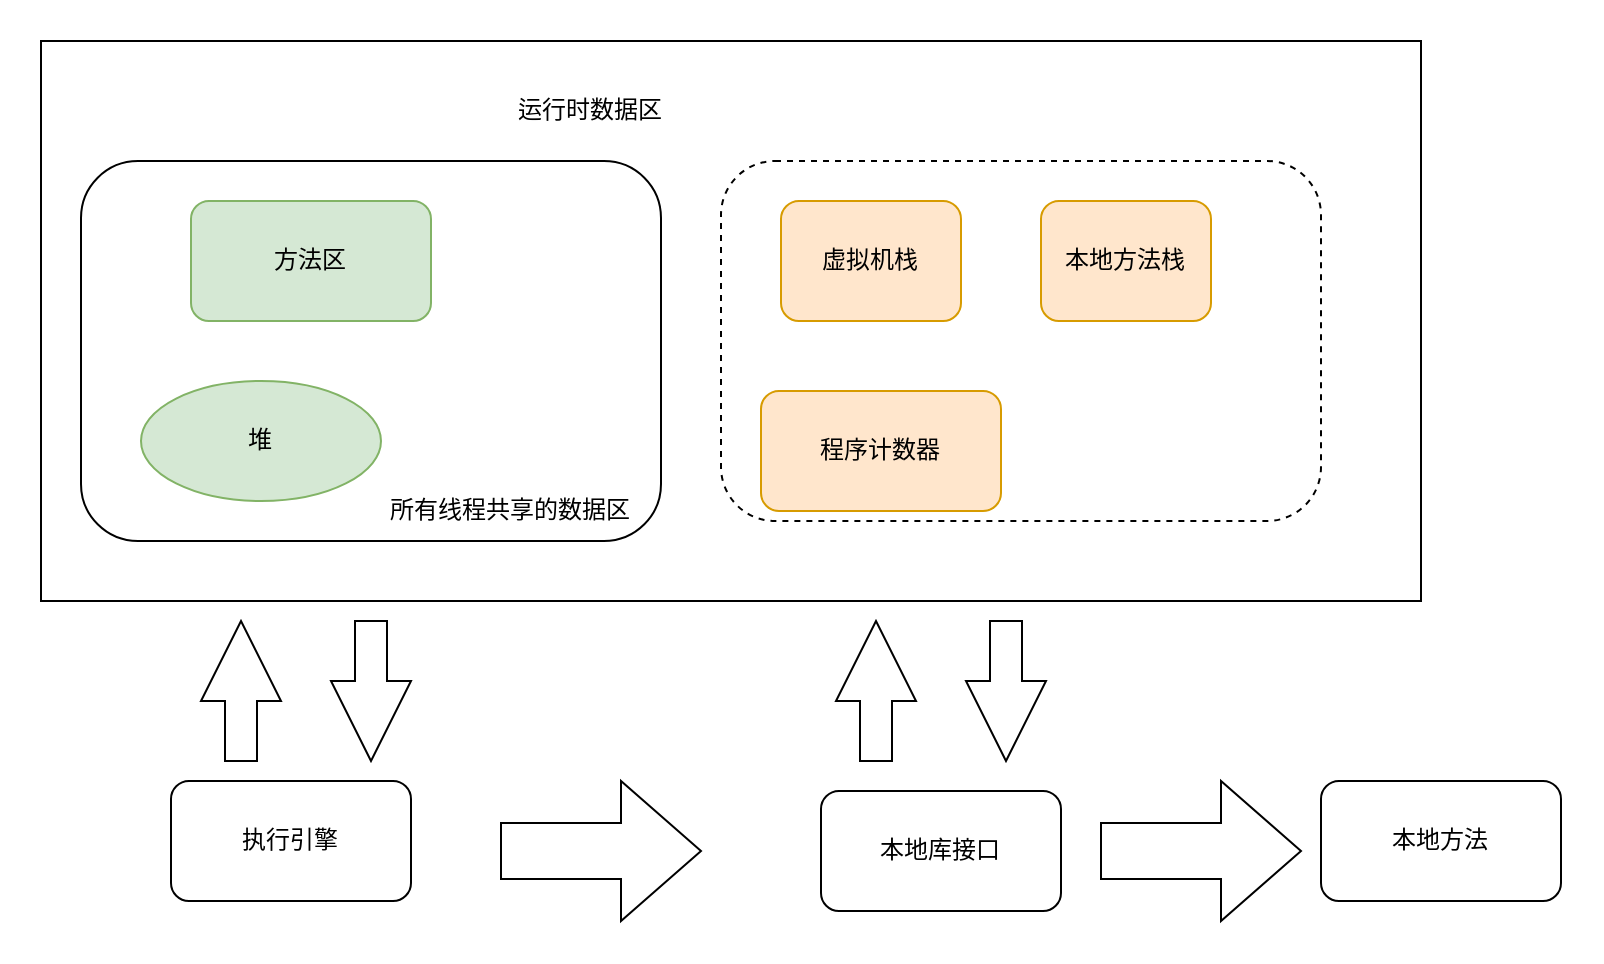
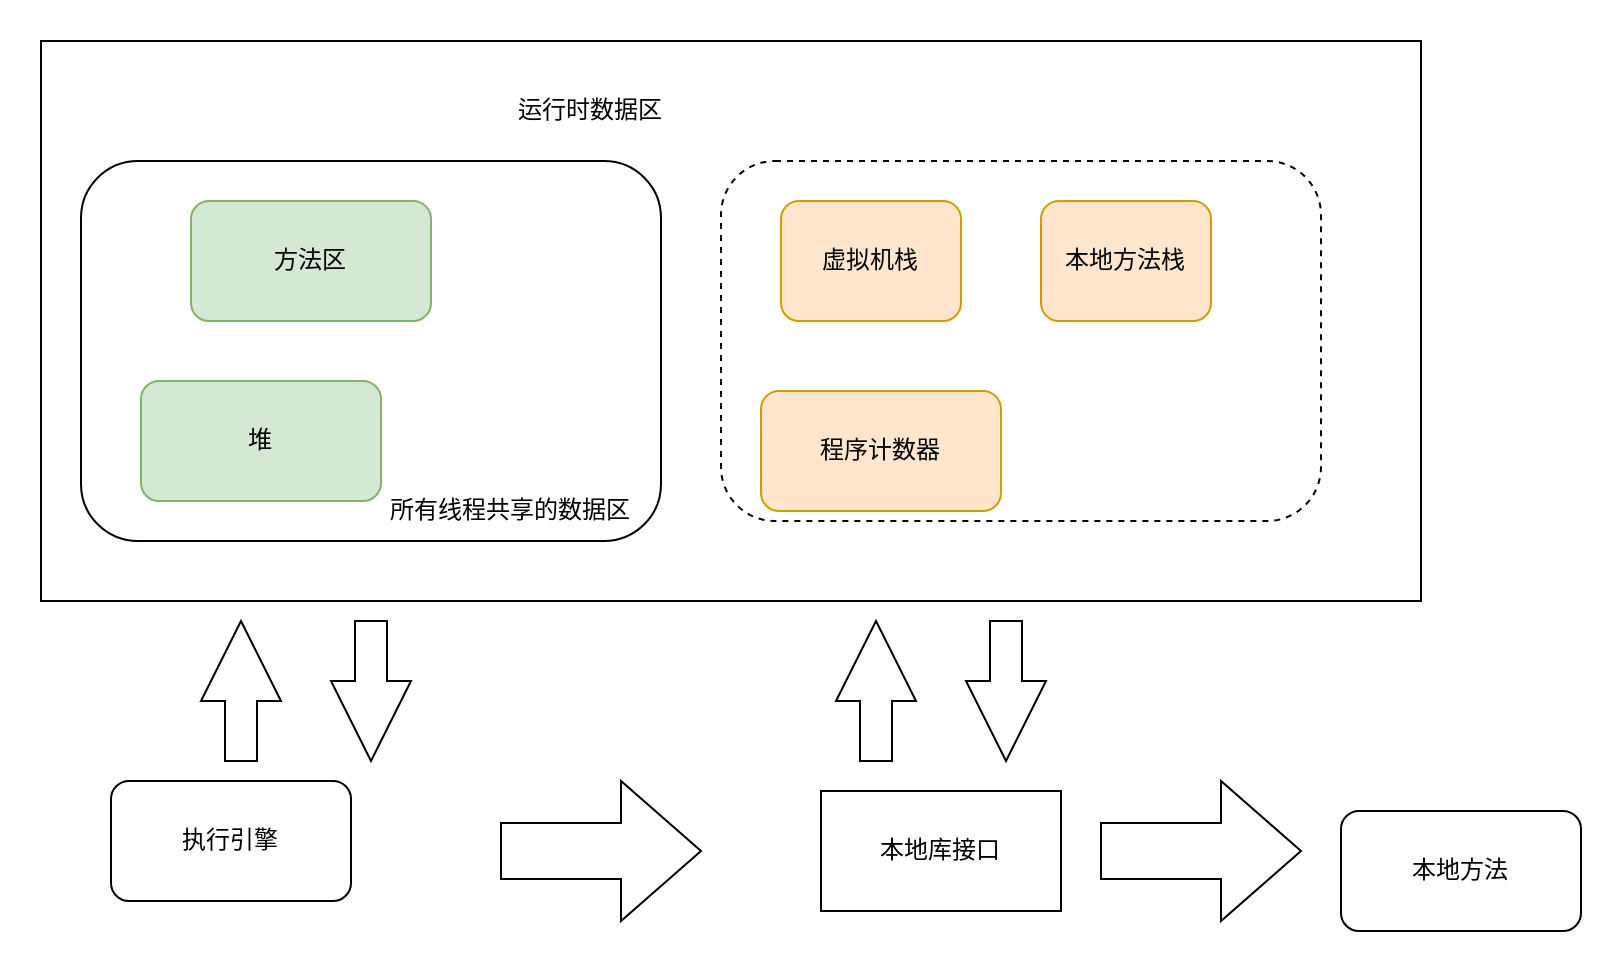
(261, 441) -> (261, 441)
(291, 841) -> (231, 841)
(1441, 841) -> (1461, 871)
(941, 851) -> (941, 851)
